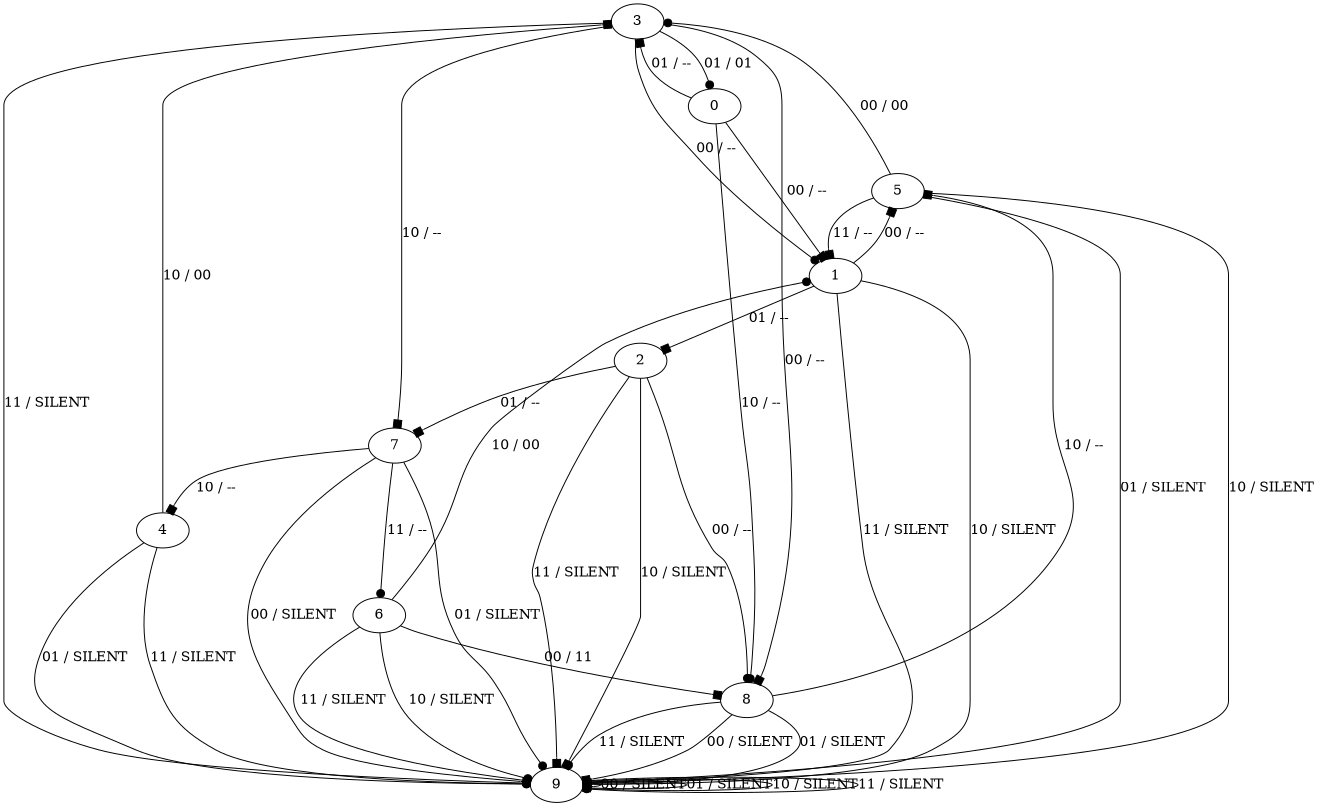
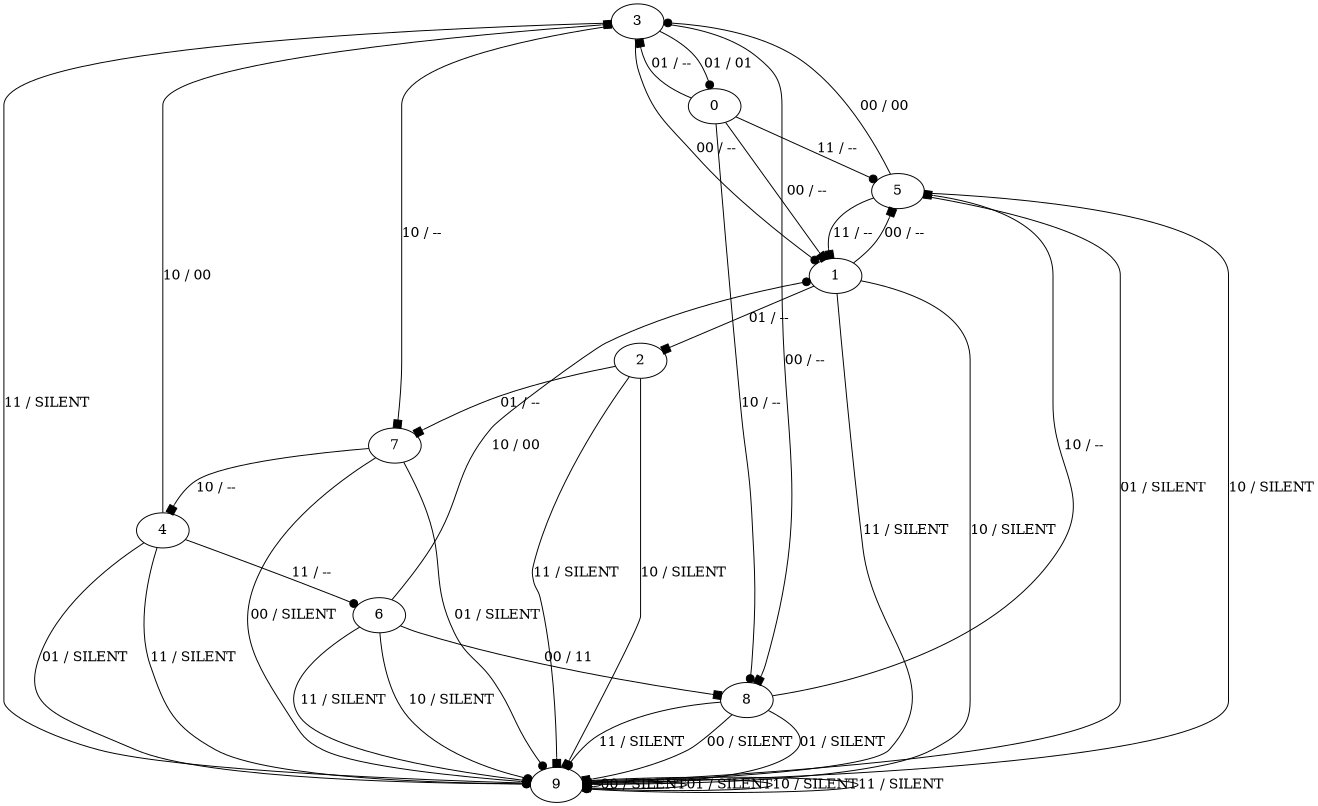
none -> (803, 147)
(386, 526) -> (268, 570)
(700, 527) -> none
